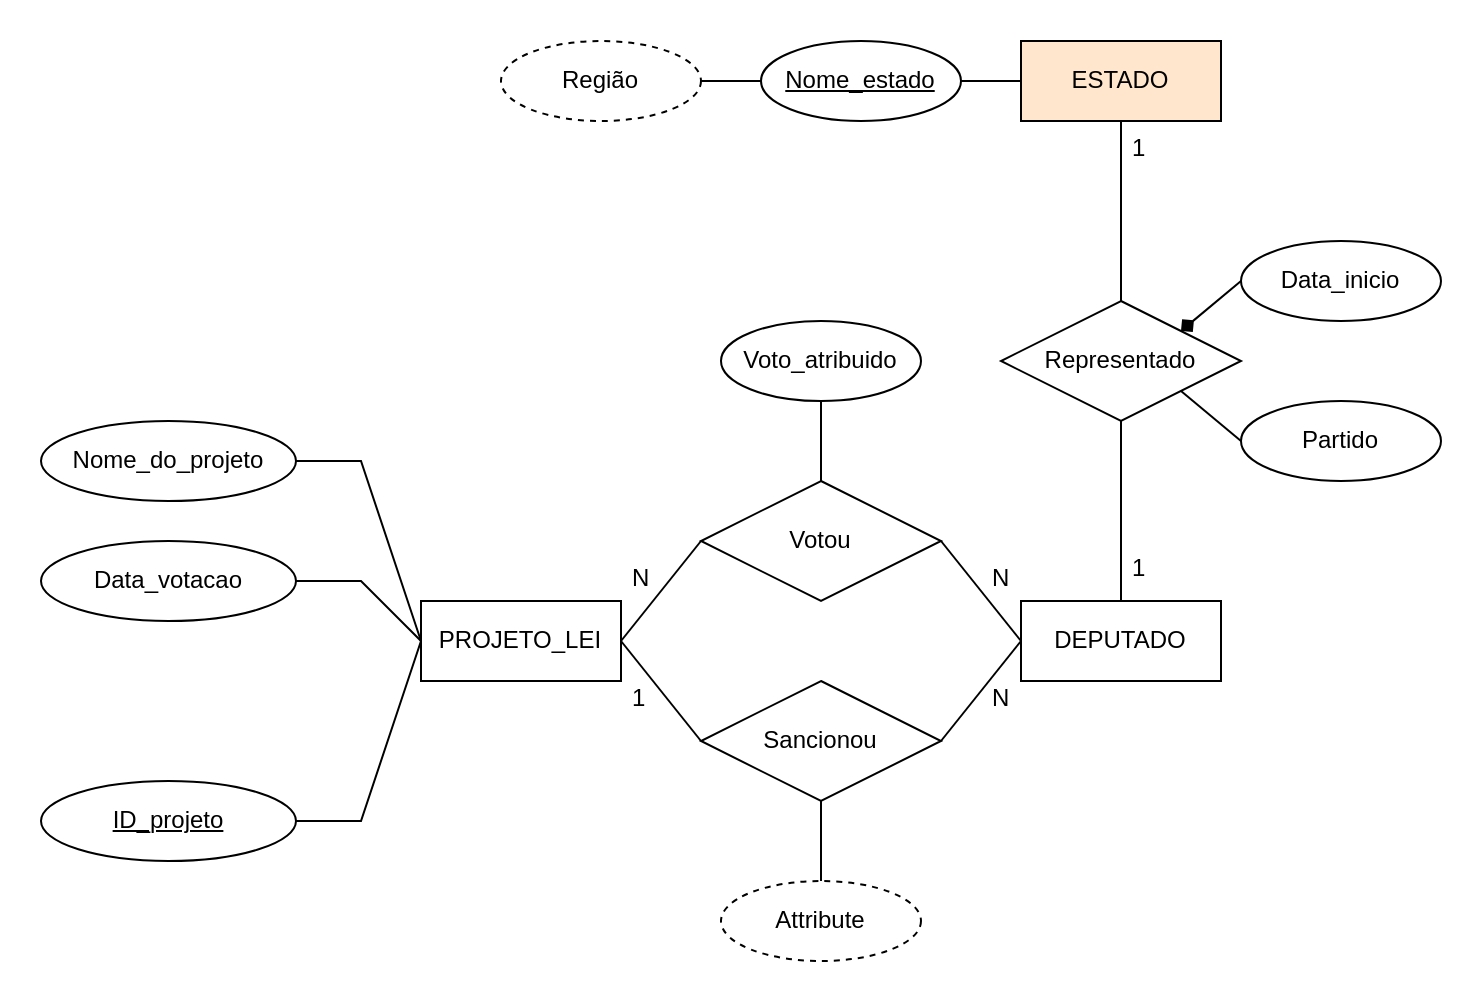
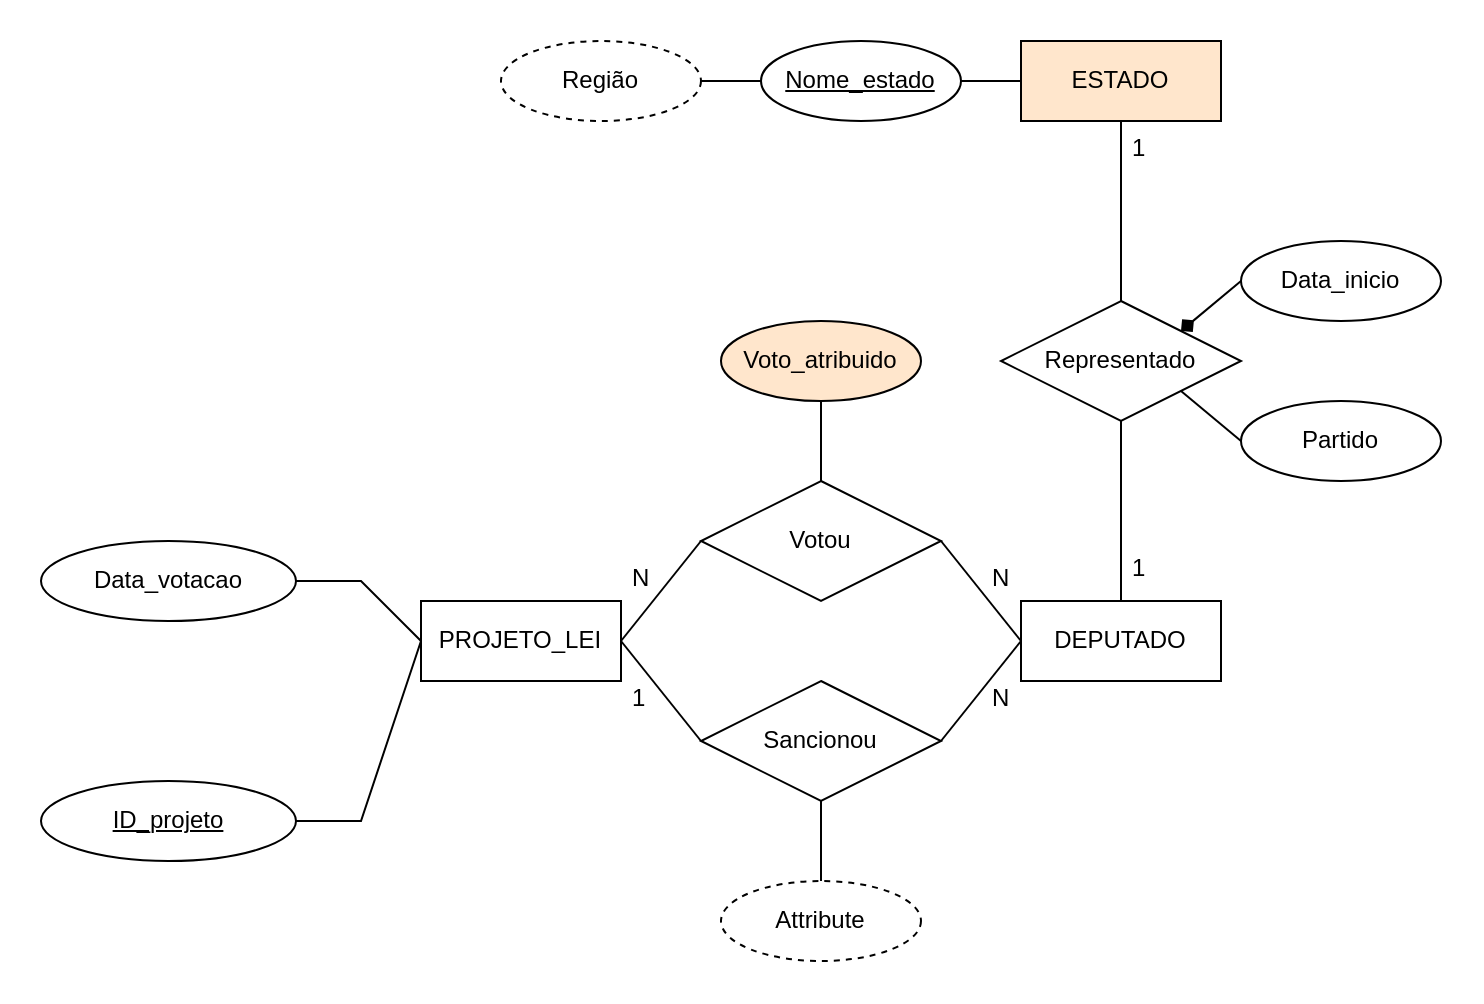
(821, 361) -> (821, 361)
(169, 461) -> none
(380, 517) -> none
